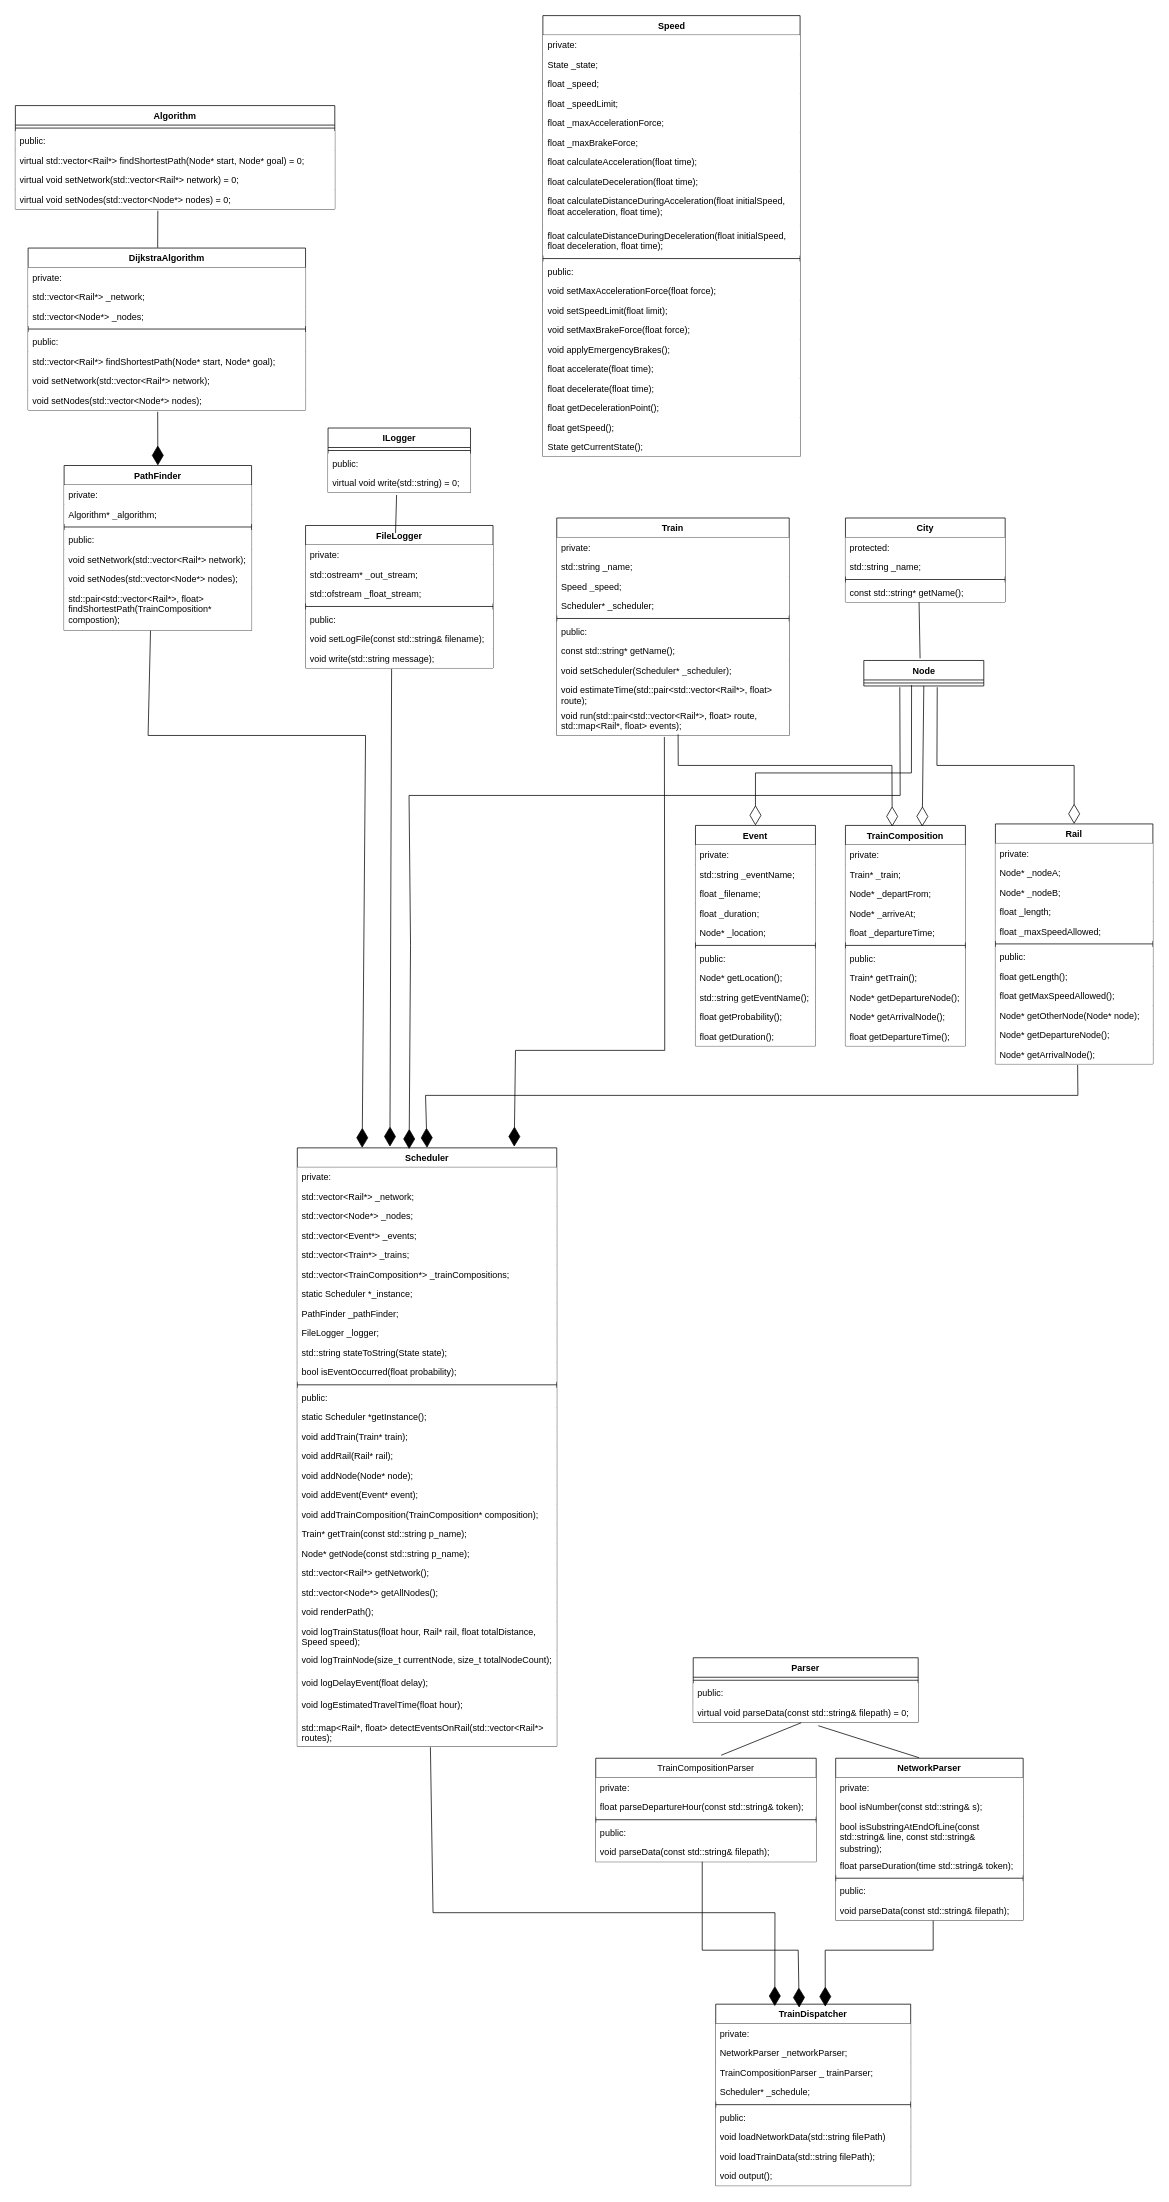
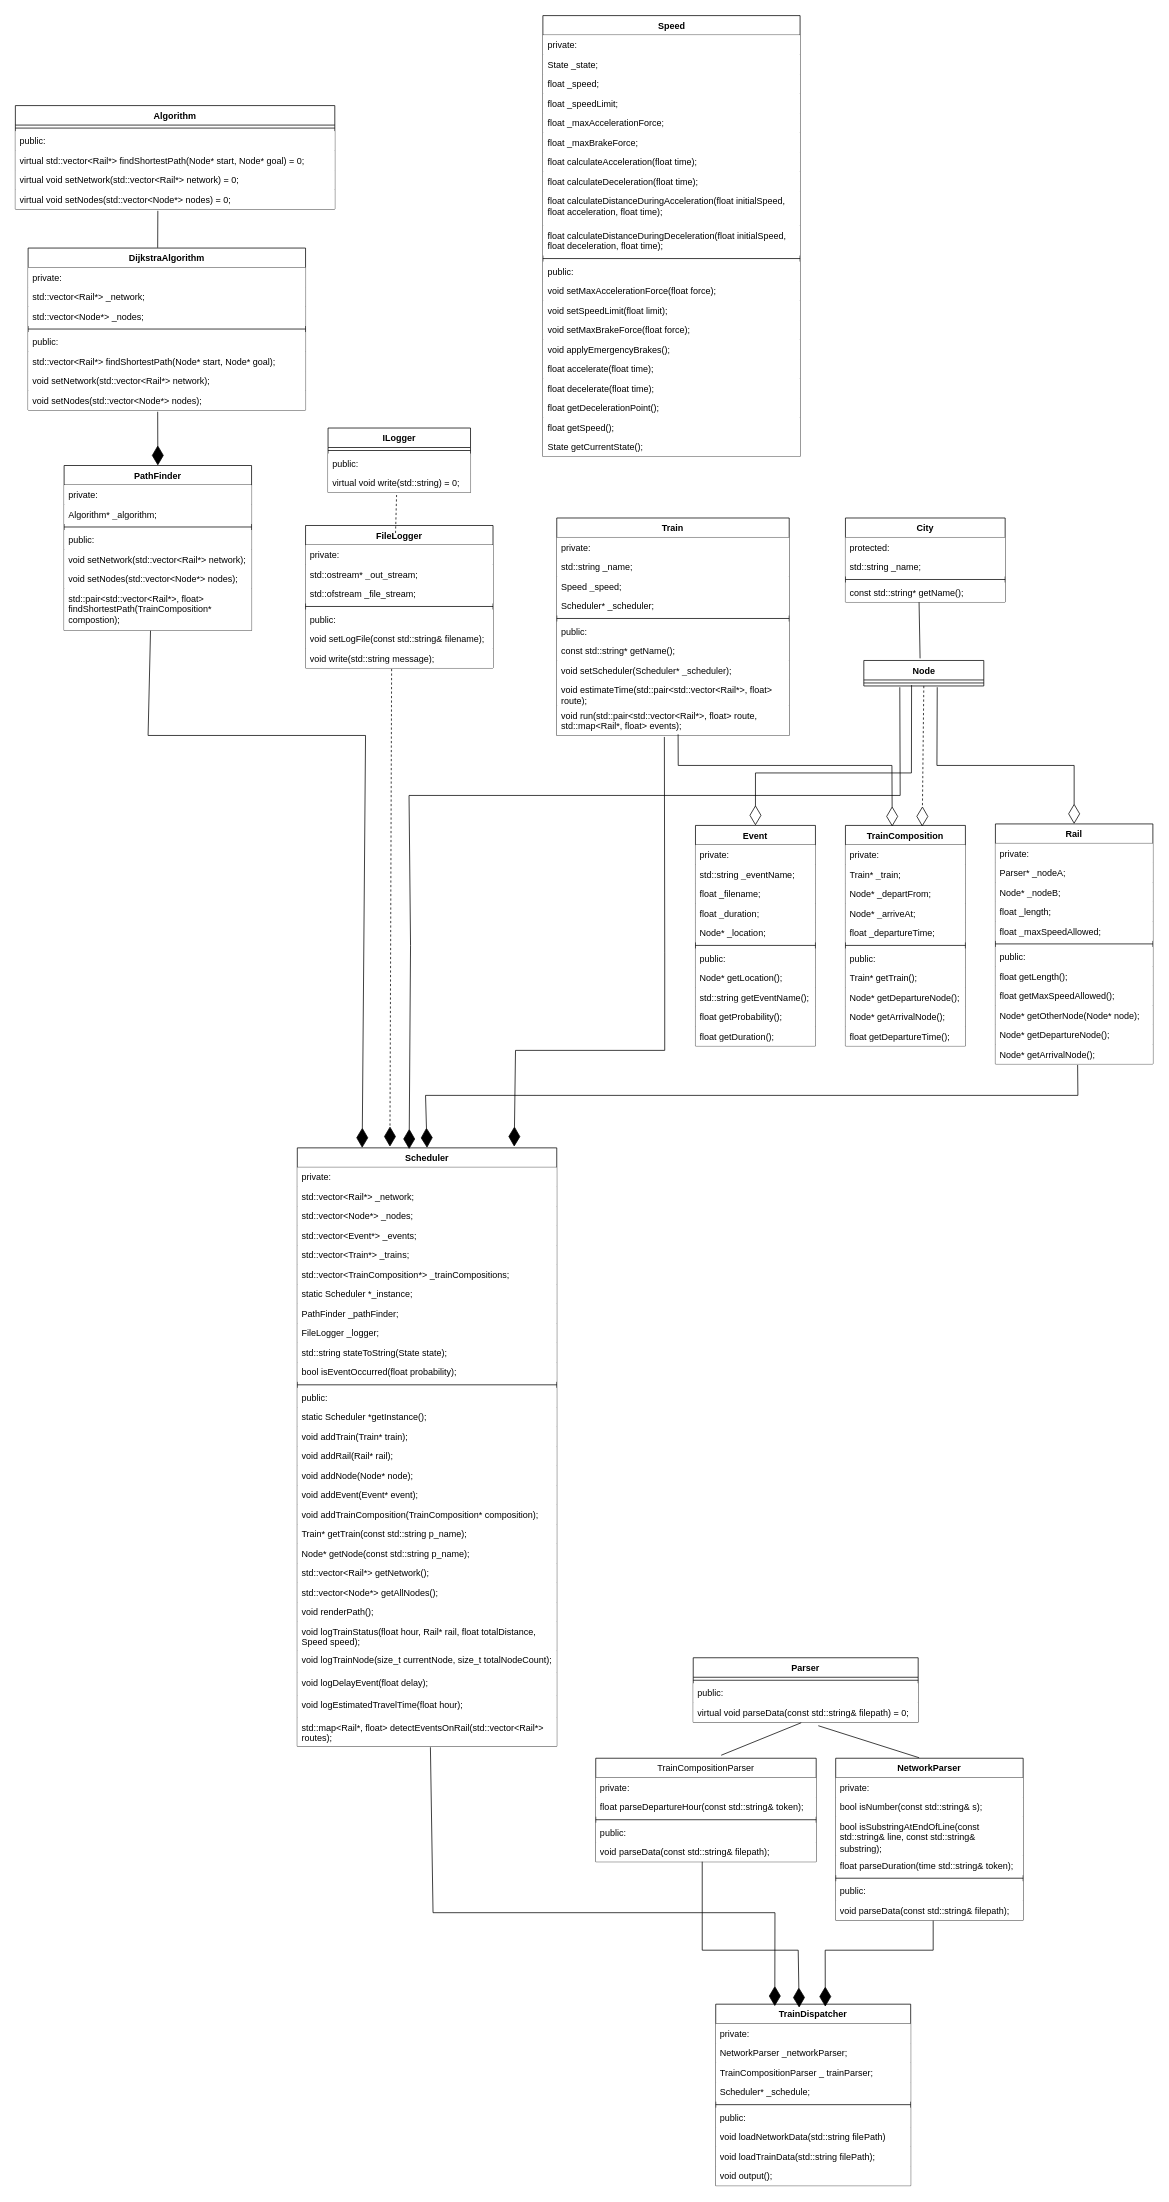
(396, 514) -> (396, 514)
(375, 595) -> (371, 595)
(923, 747) -> (923, 747)
(1031, 874) -> (1036, 874)
(391, 898) -> (391, 898)
